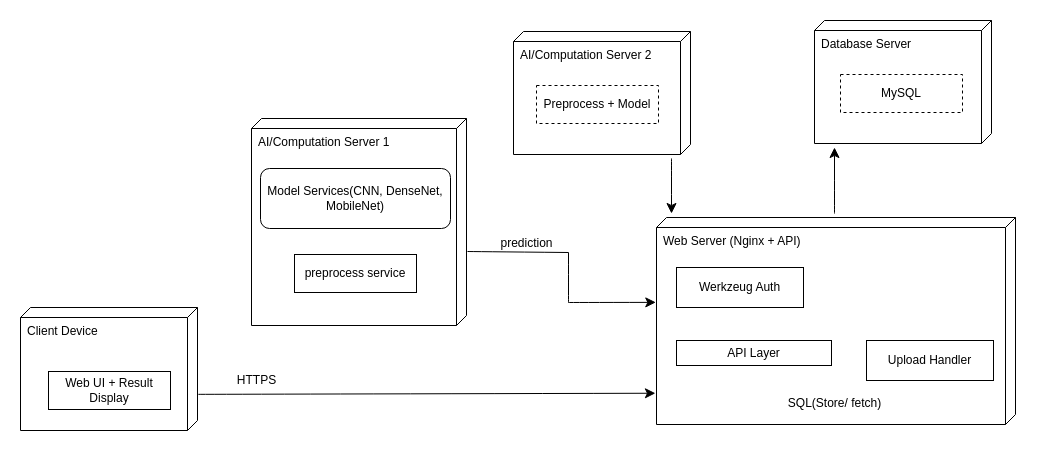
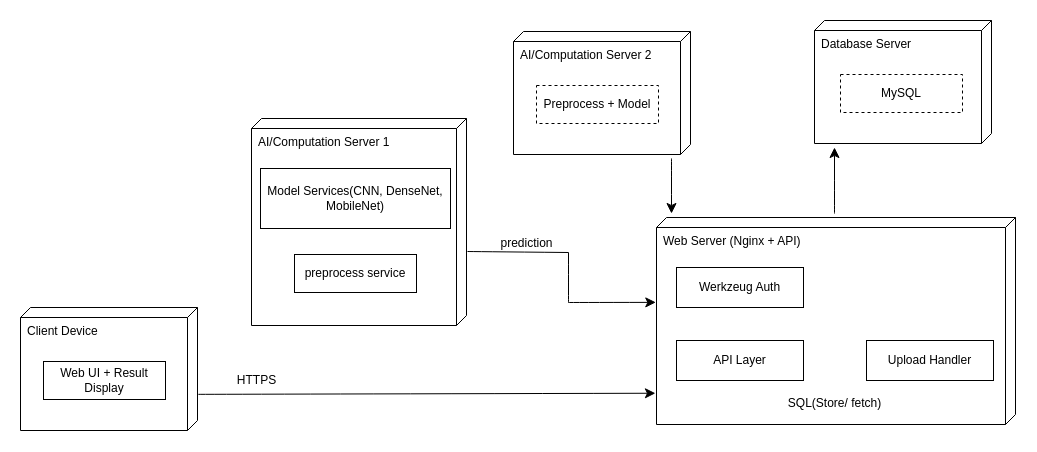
(356, 199) -> (356, 199)
(754, 353) -> (740, 361)
(110, 391) -> (105, 381)
